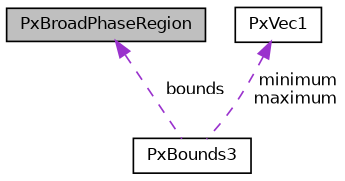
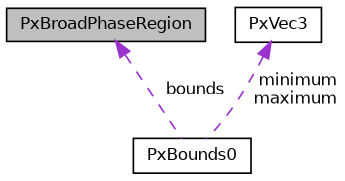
(278, 25) -> (278, 25)
(192, 156) -> (192, 156)
